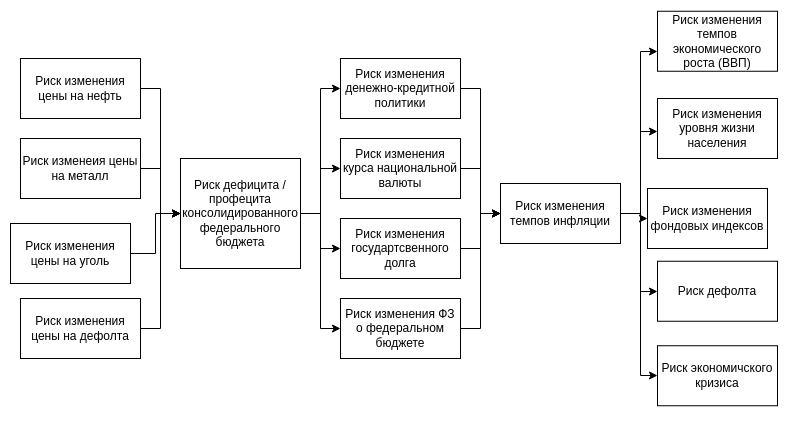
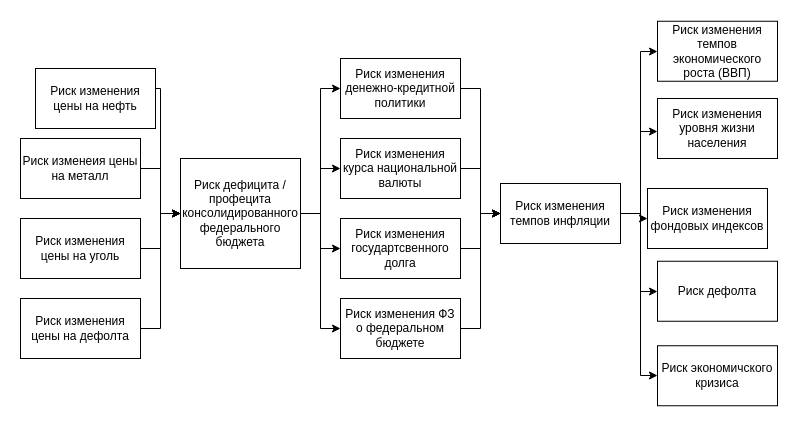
(718, 41) -> (718, 51)
(81, 89) -> (96, 99)
(71, 254) -> (81, 249)
